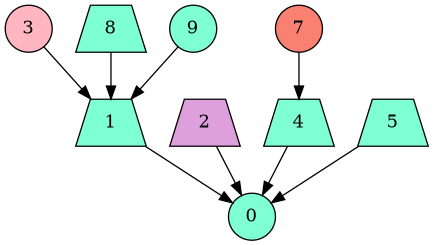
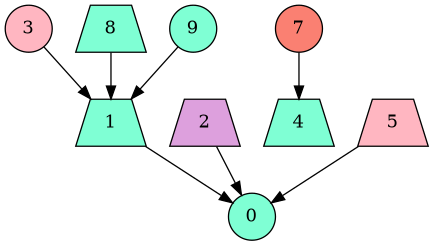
(393, 123) -> (393, 123)
(278, 165) -> none
